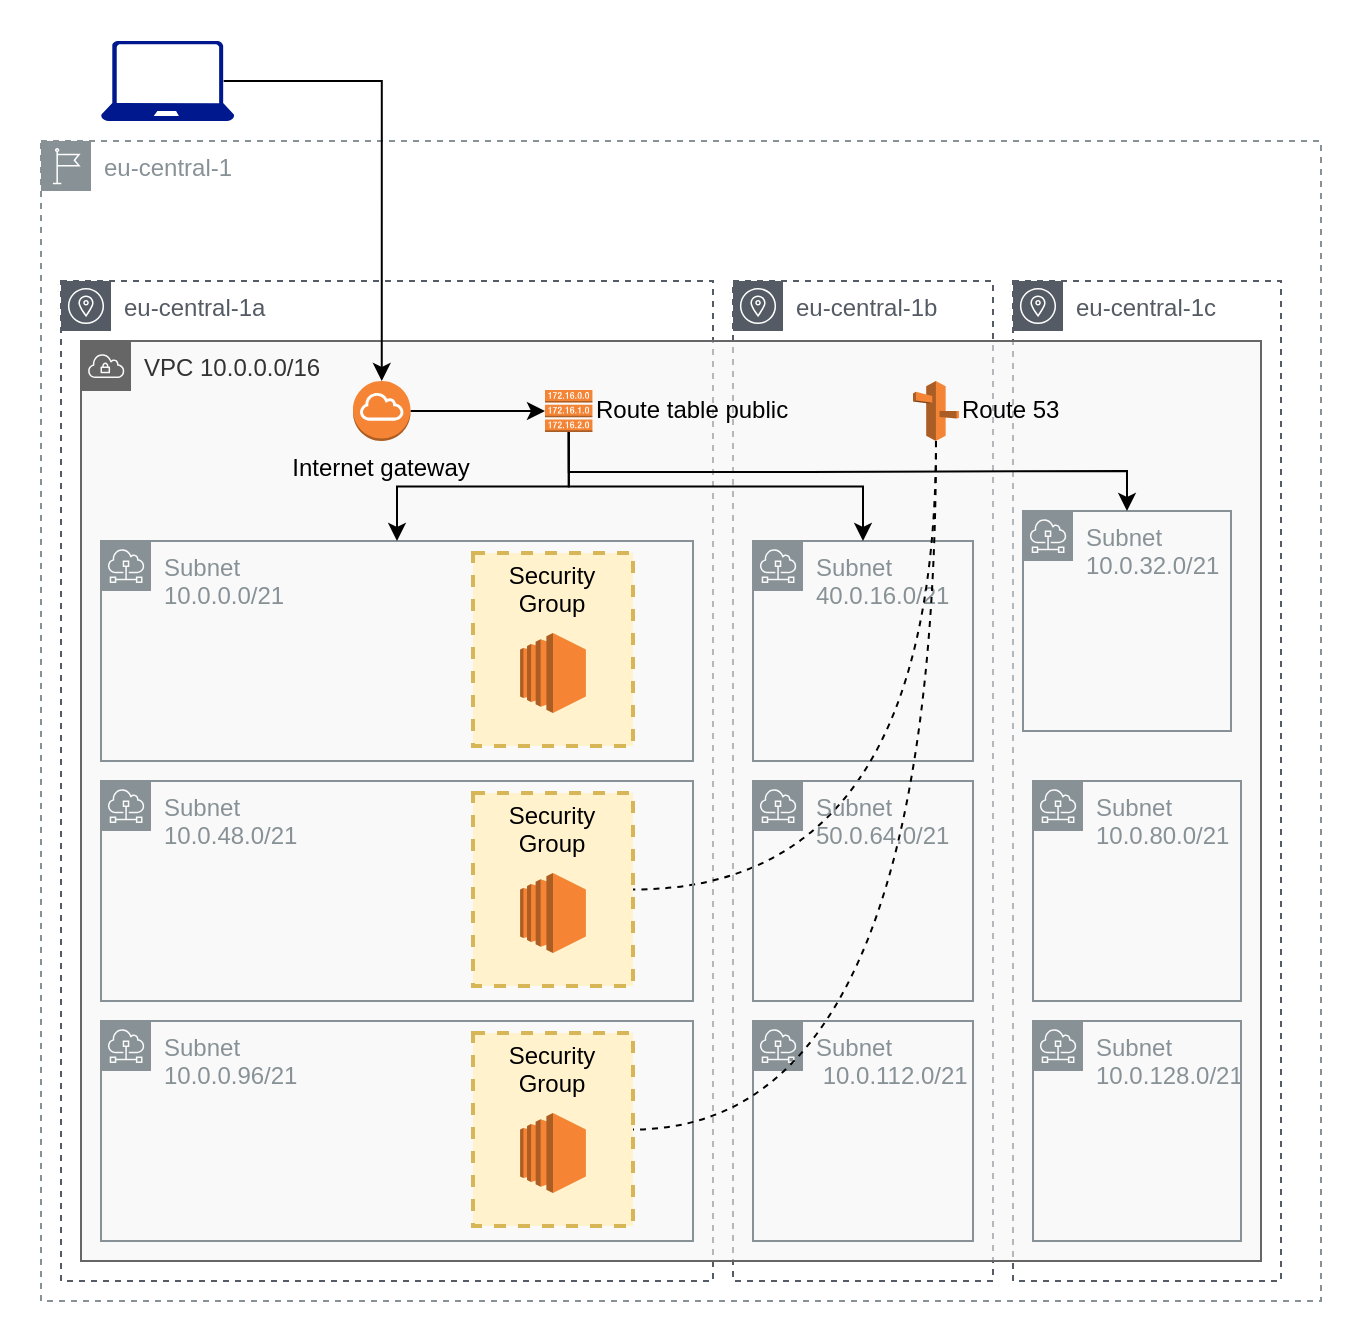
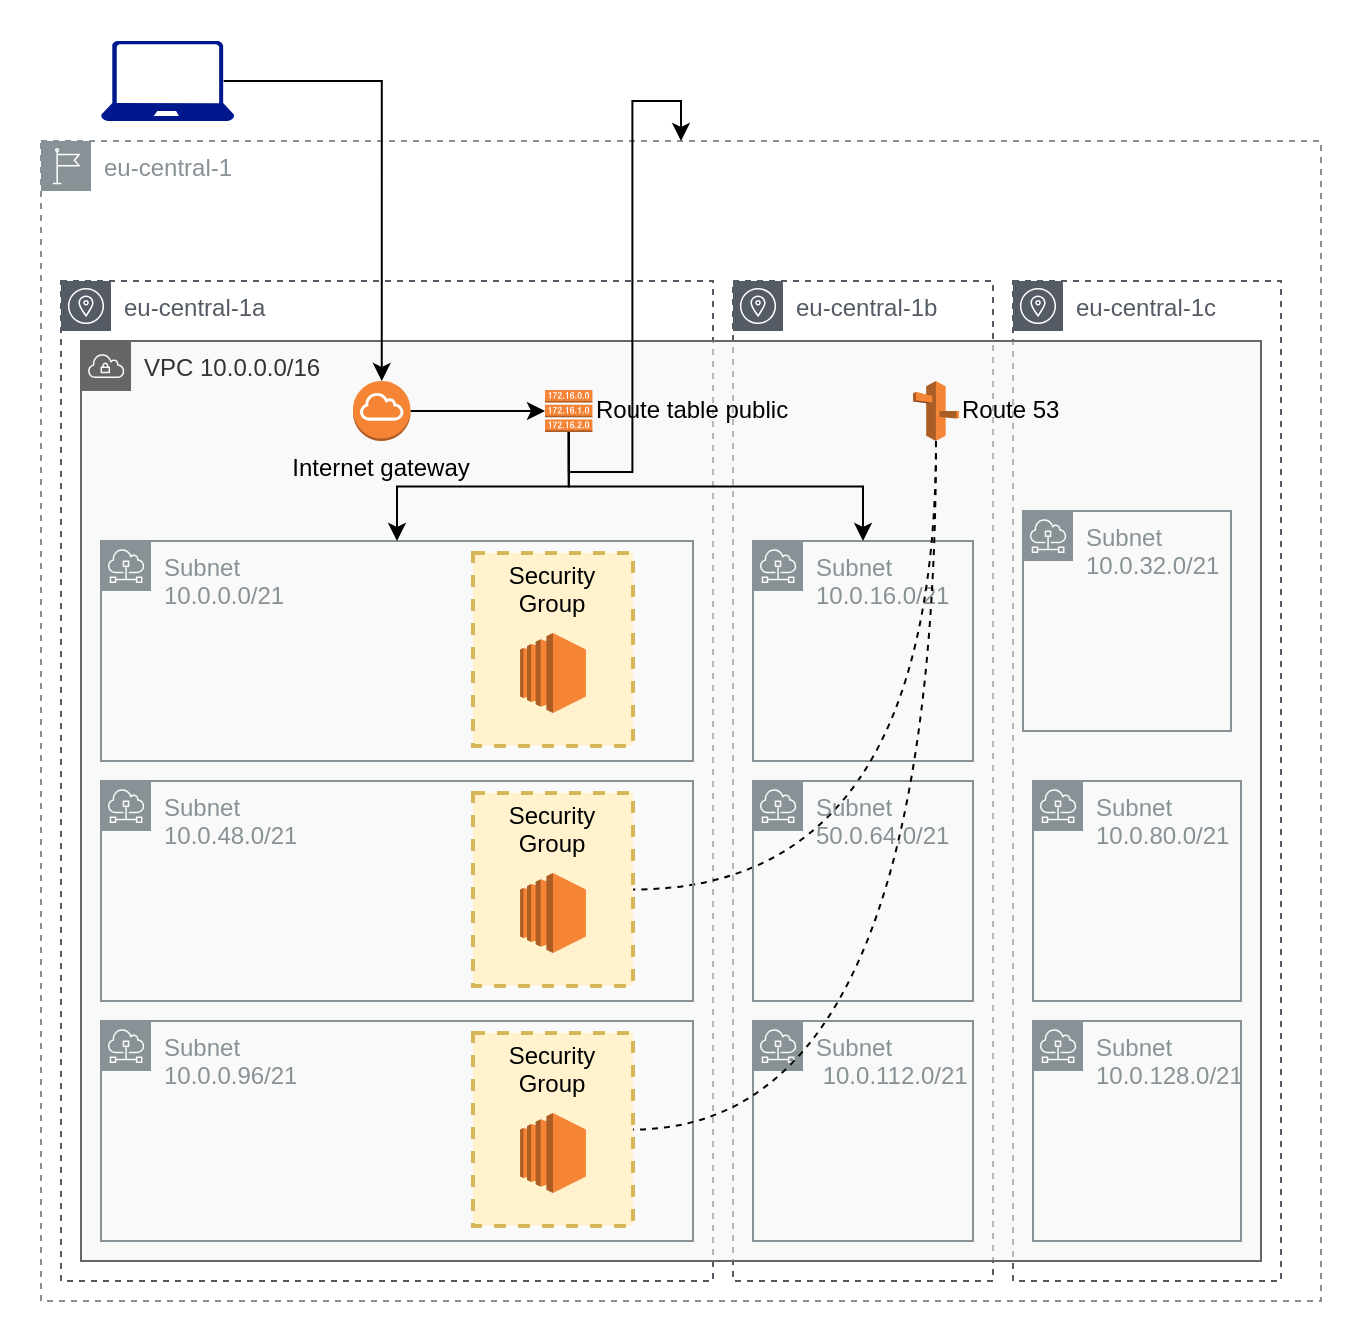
(891, 472) -> (632, 251)
(888, 584) -> (888, 584)
